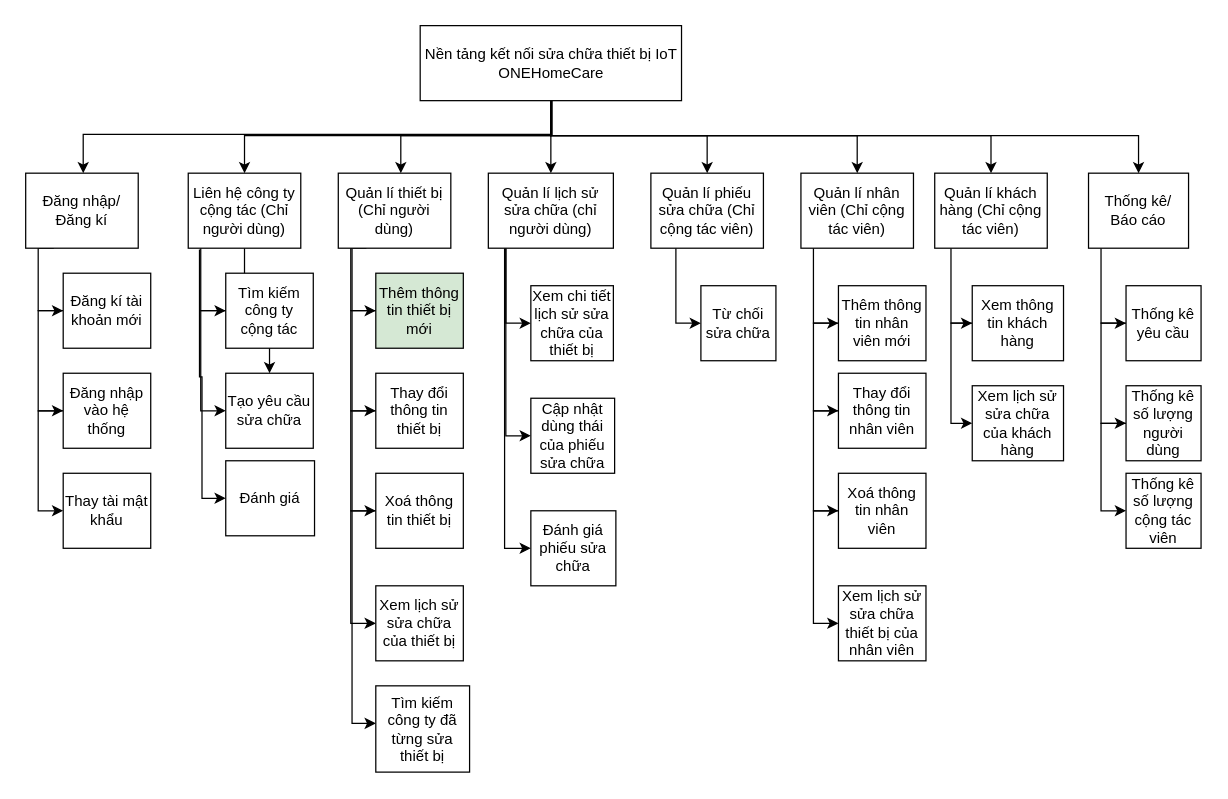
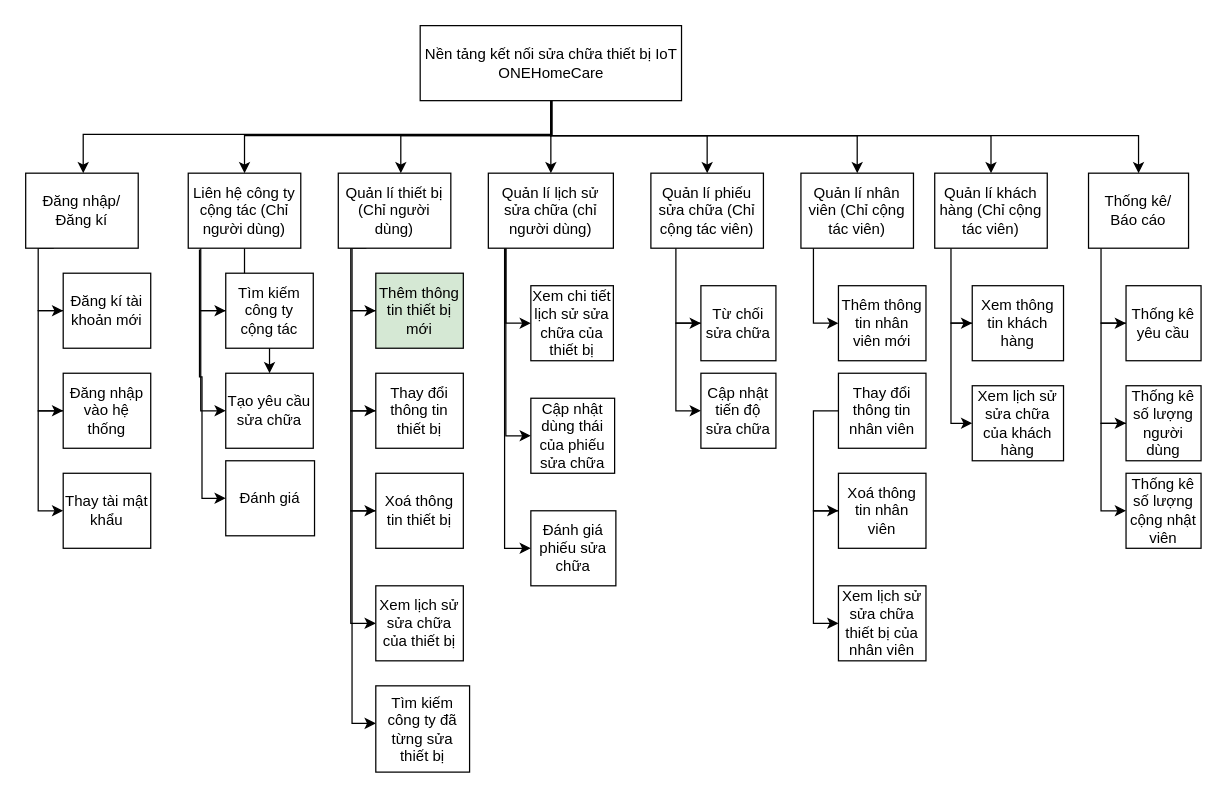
(813, 366) -> none
none -> (676, 376)
none -> (738, 411)
(1163, 511) -> (1163, 511)
